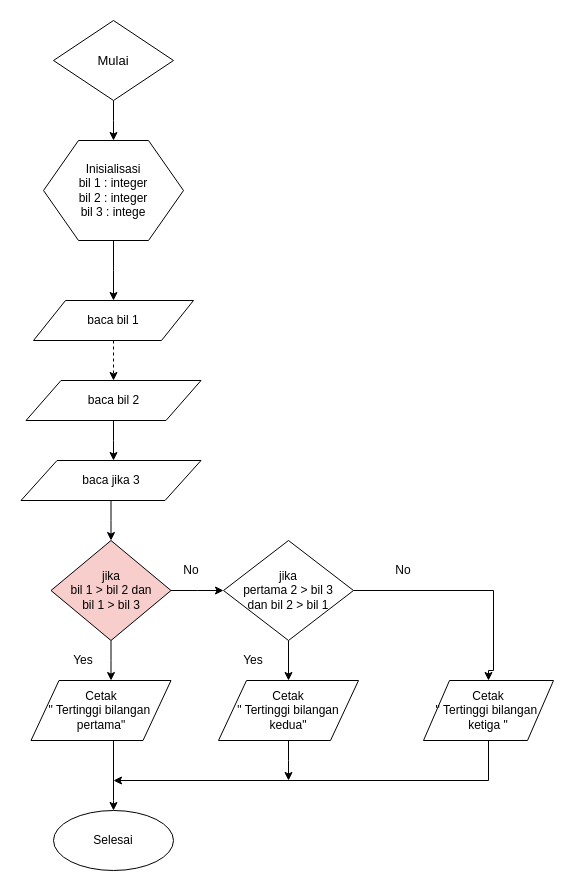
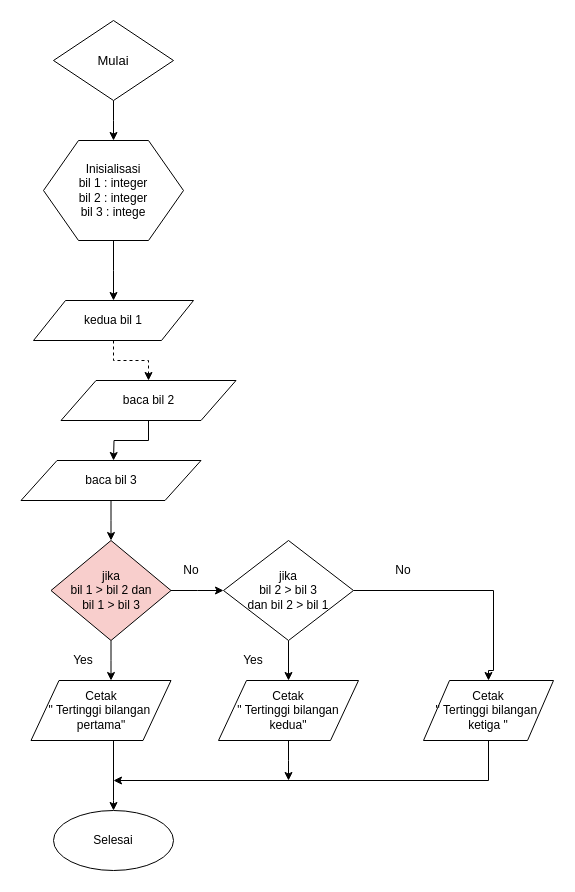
(114, 321) -> (114, 321)
(114, 401) -> (149, 401)
(112, 481) -> (112, 481)
(289, 591) -> (289, 591)
